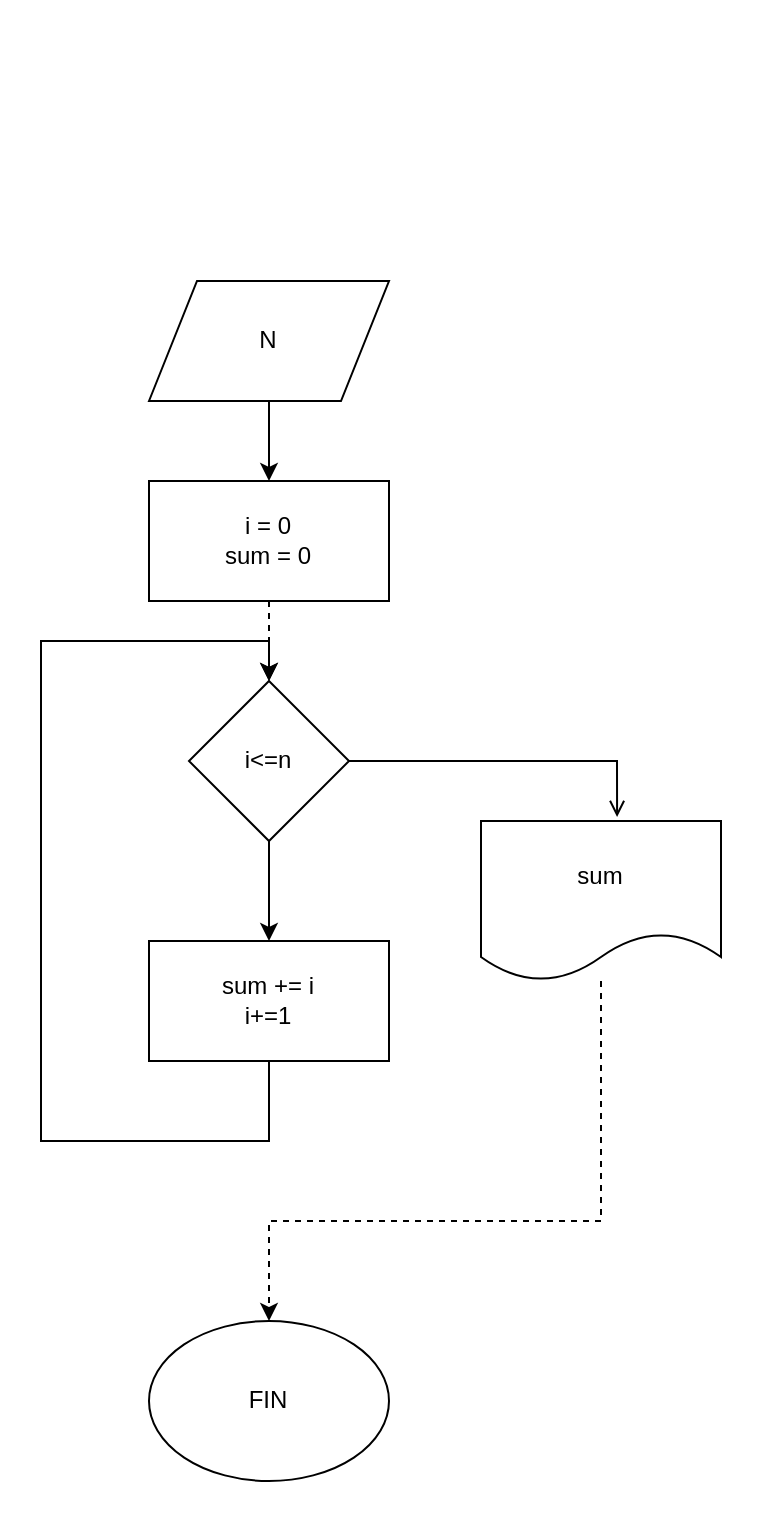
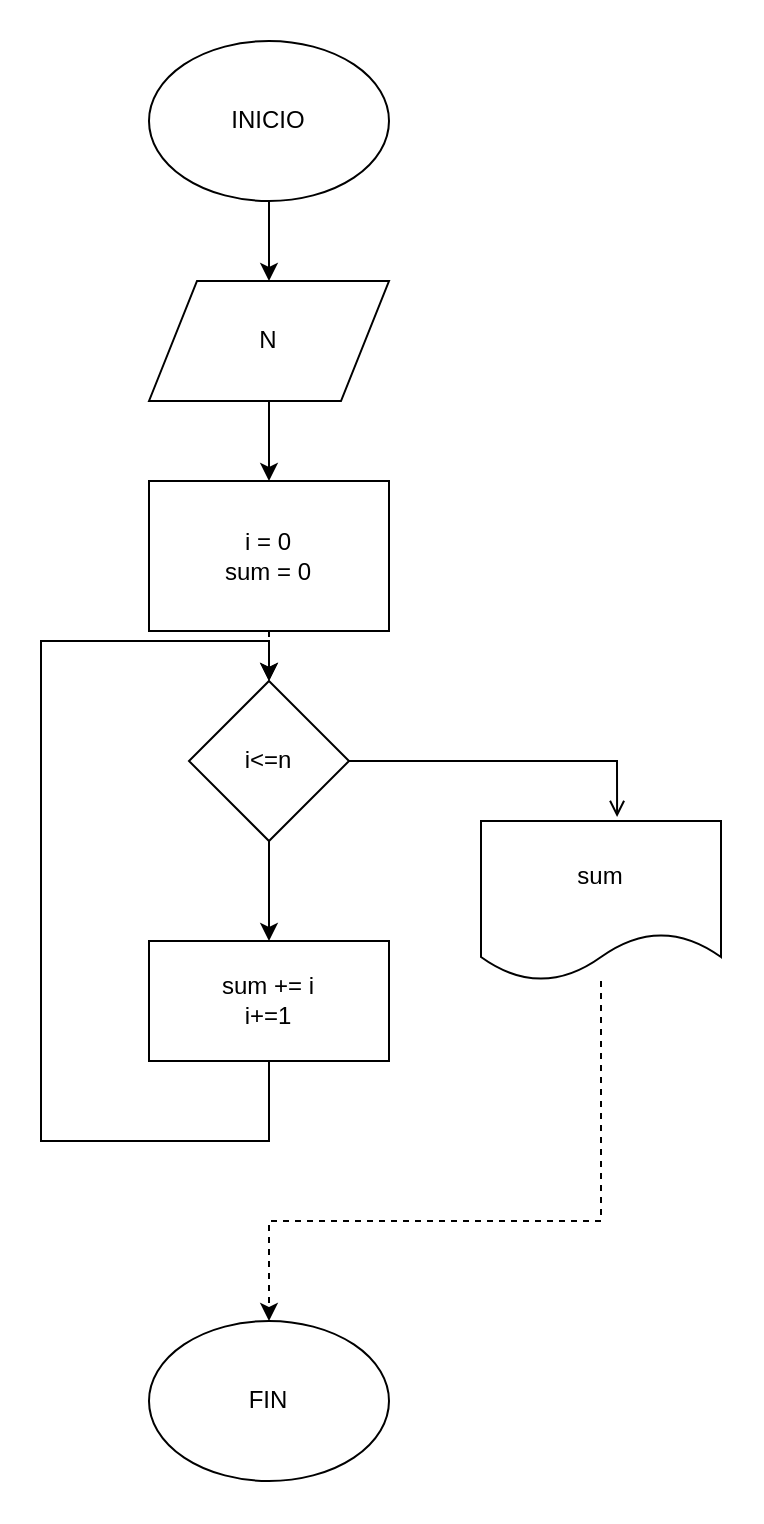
none -> (269, 121)
none -> (269, 234)
(269, 541) -> (269, 556)
